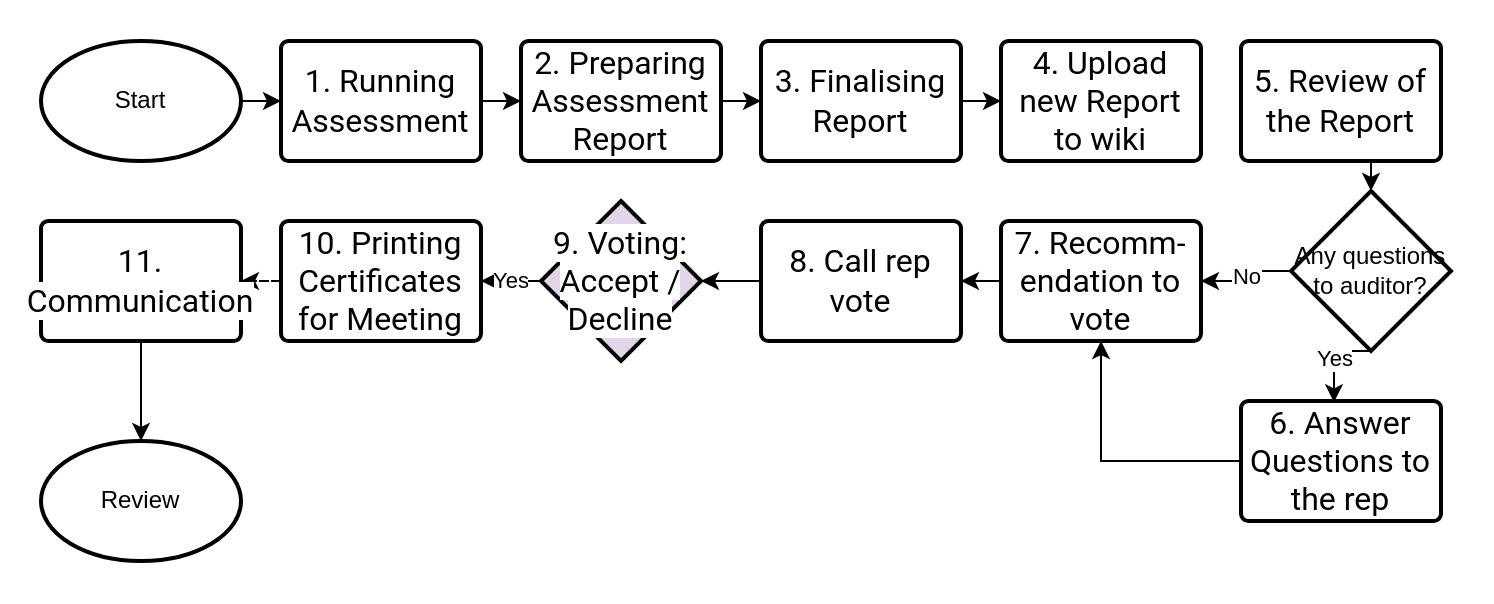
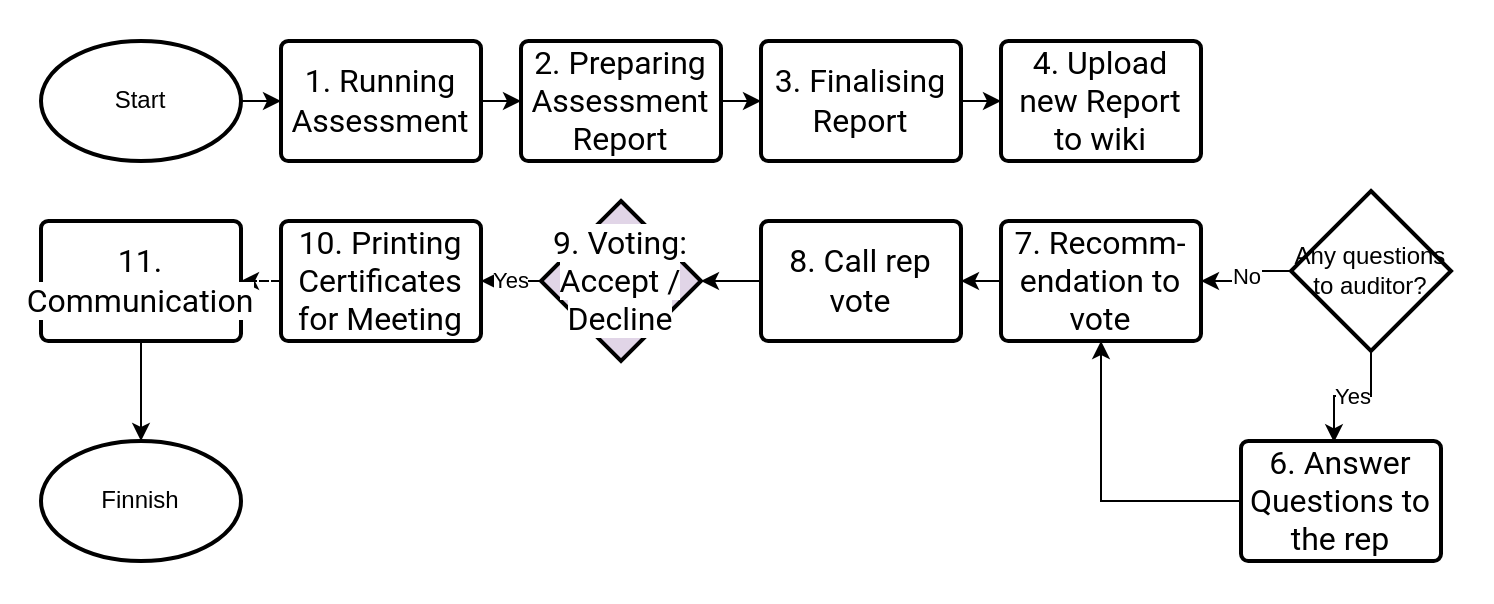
(1341, 101) -> none
(1364, 161) -> none
(1341, 461) -> (1341, 501)
(141, 501) -> (141, 501)
